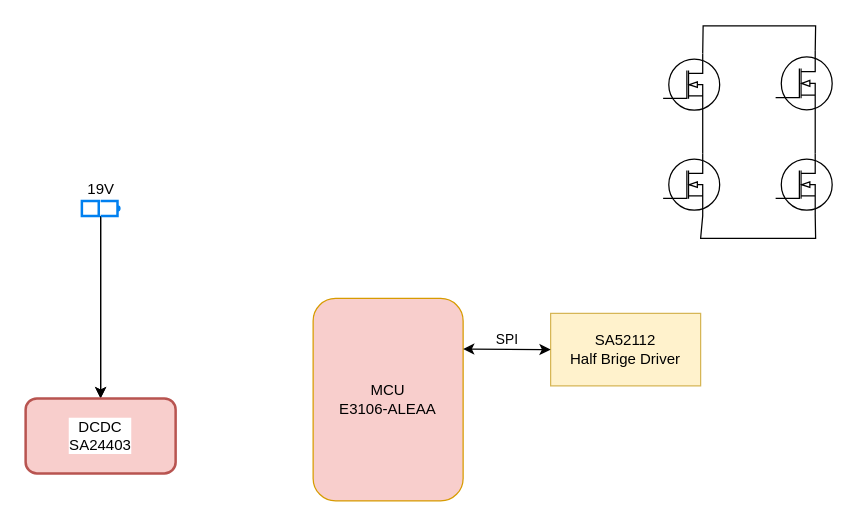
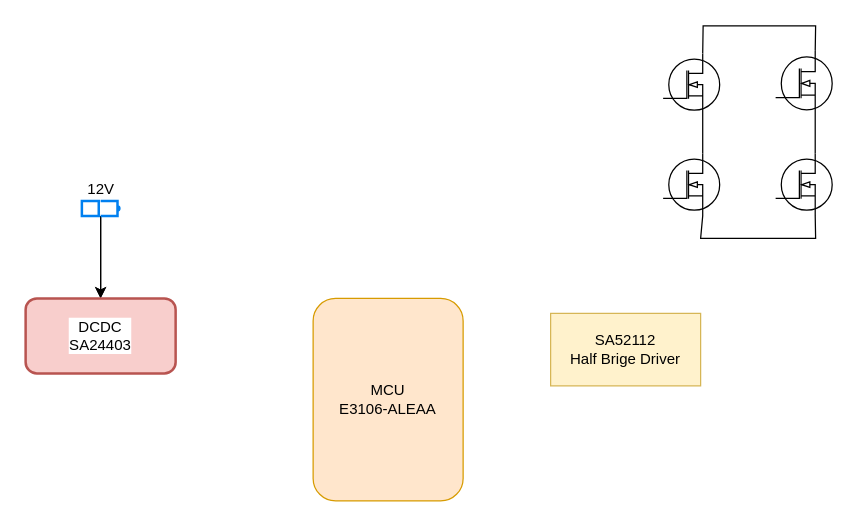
(101, 188) -> (101, 188)
(506, 349) -> none
(388, 399) -> (388, 399)
(101, 436) -> (101, 336)
